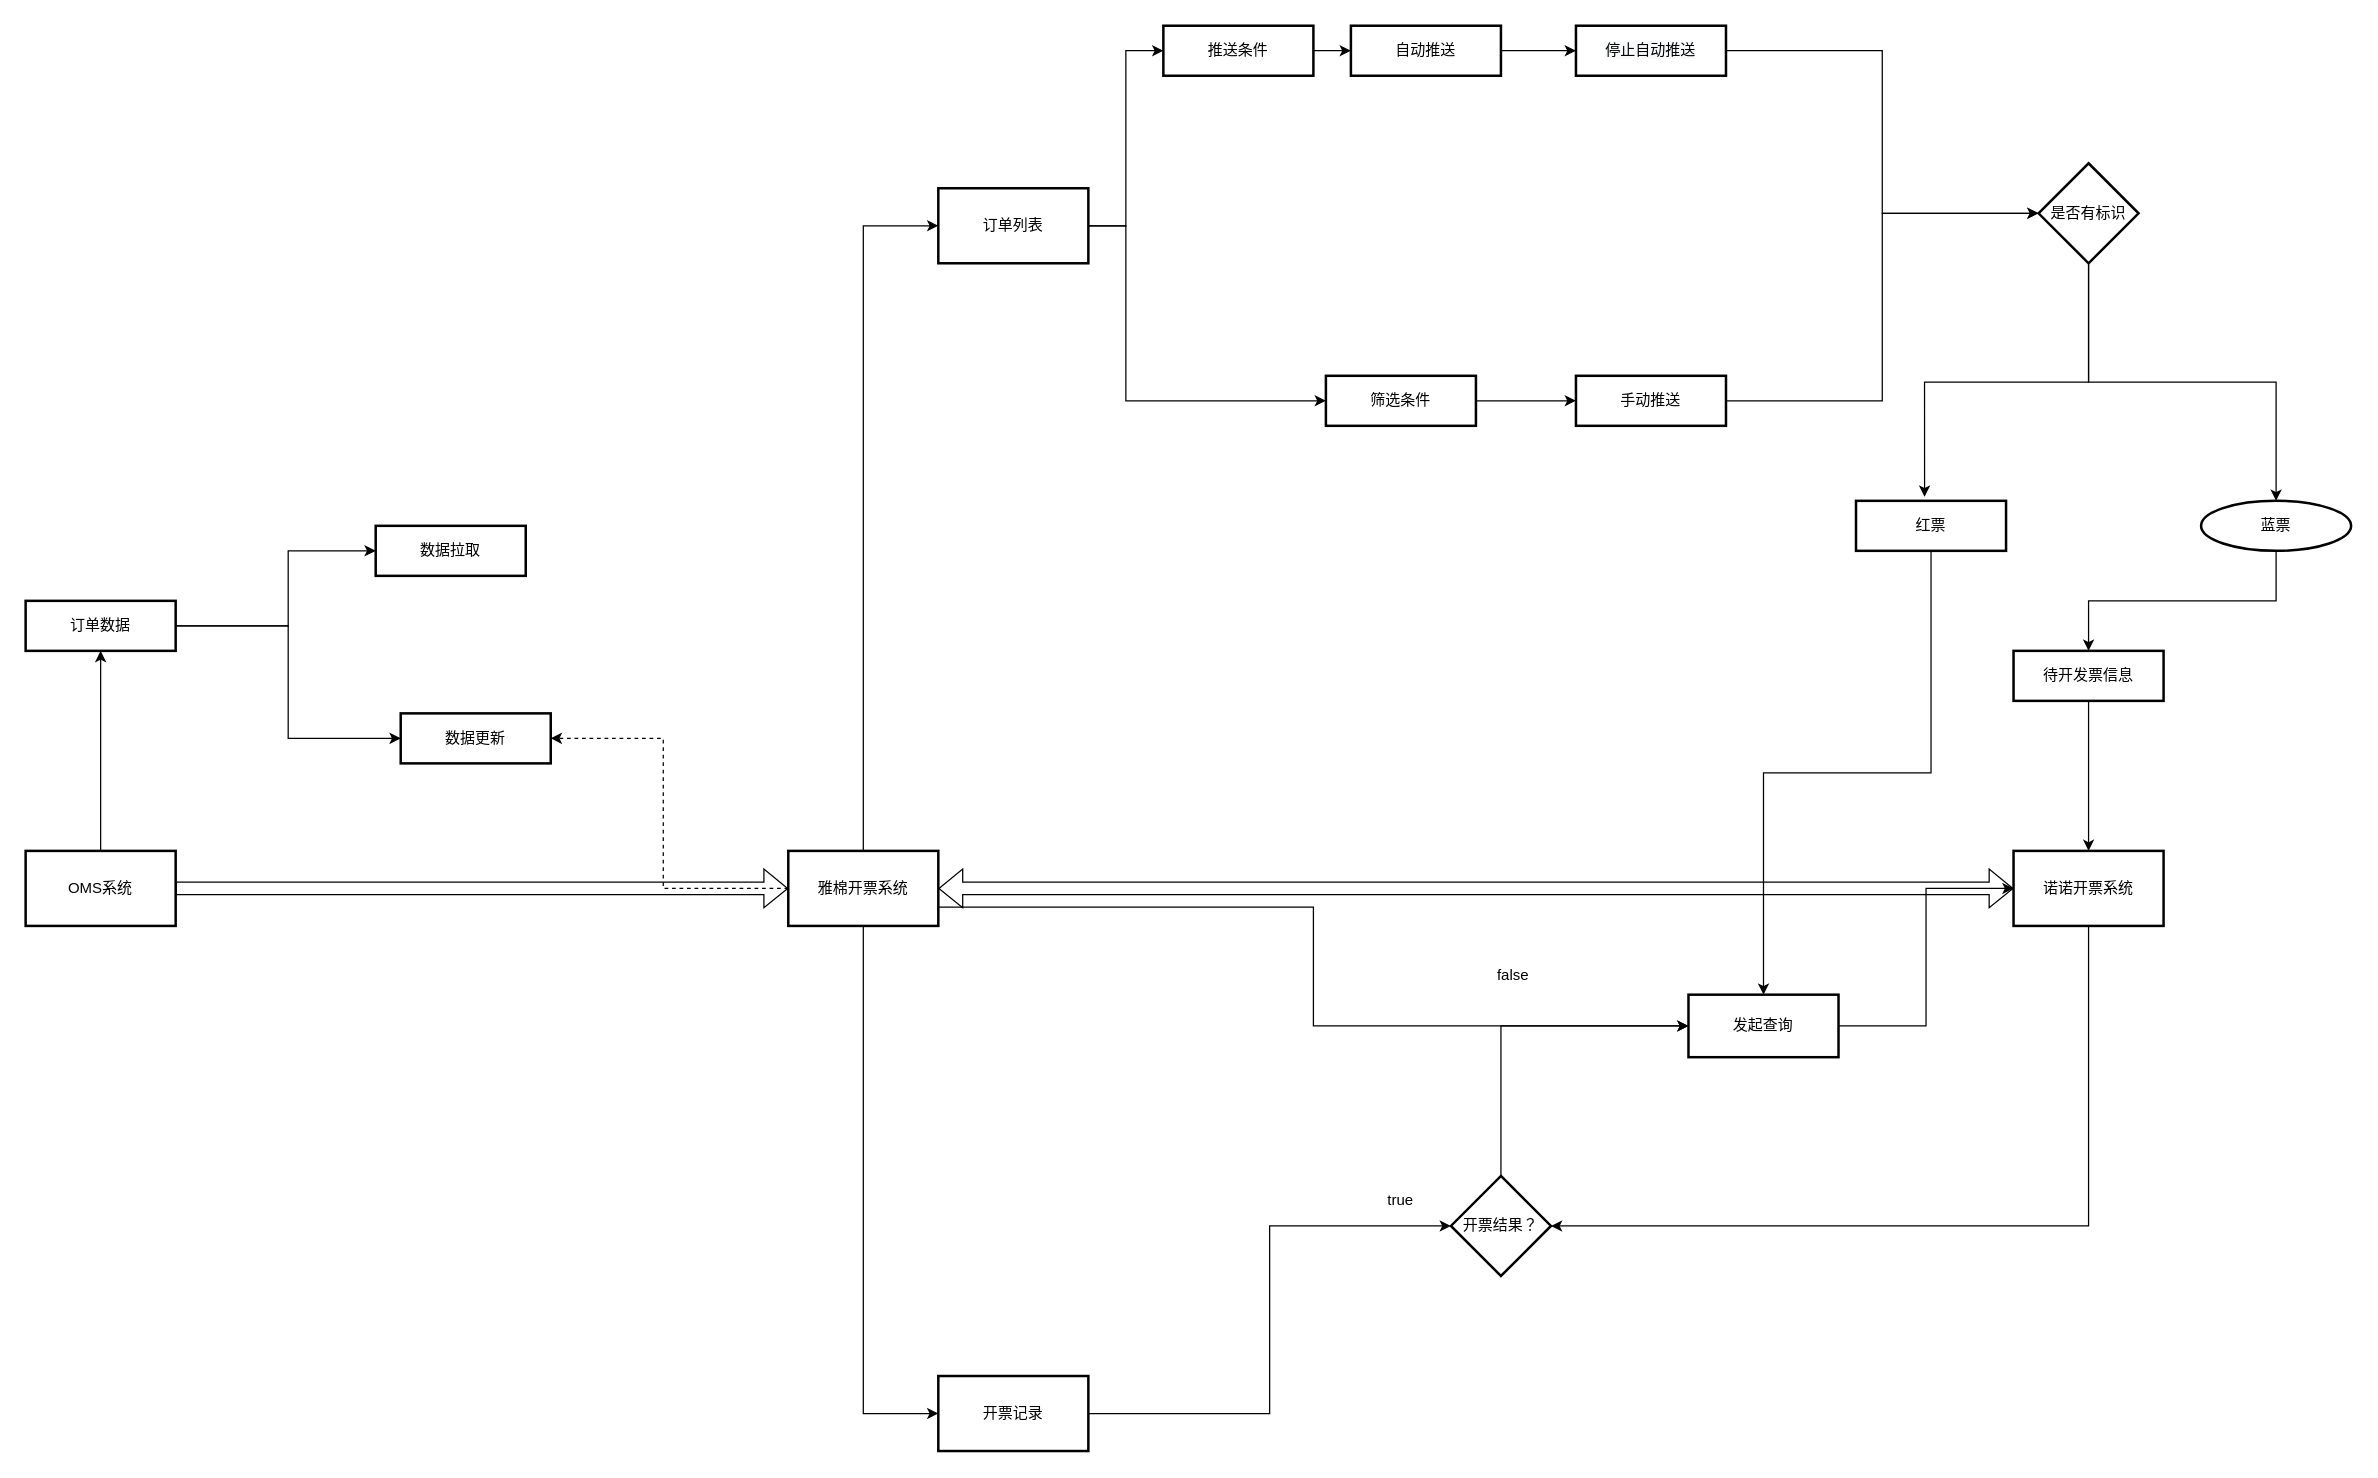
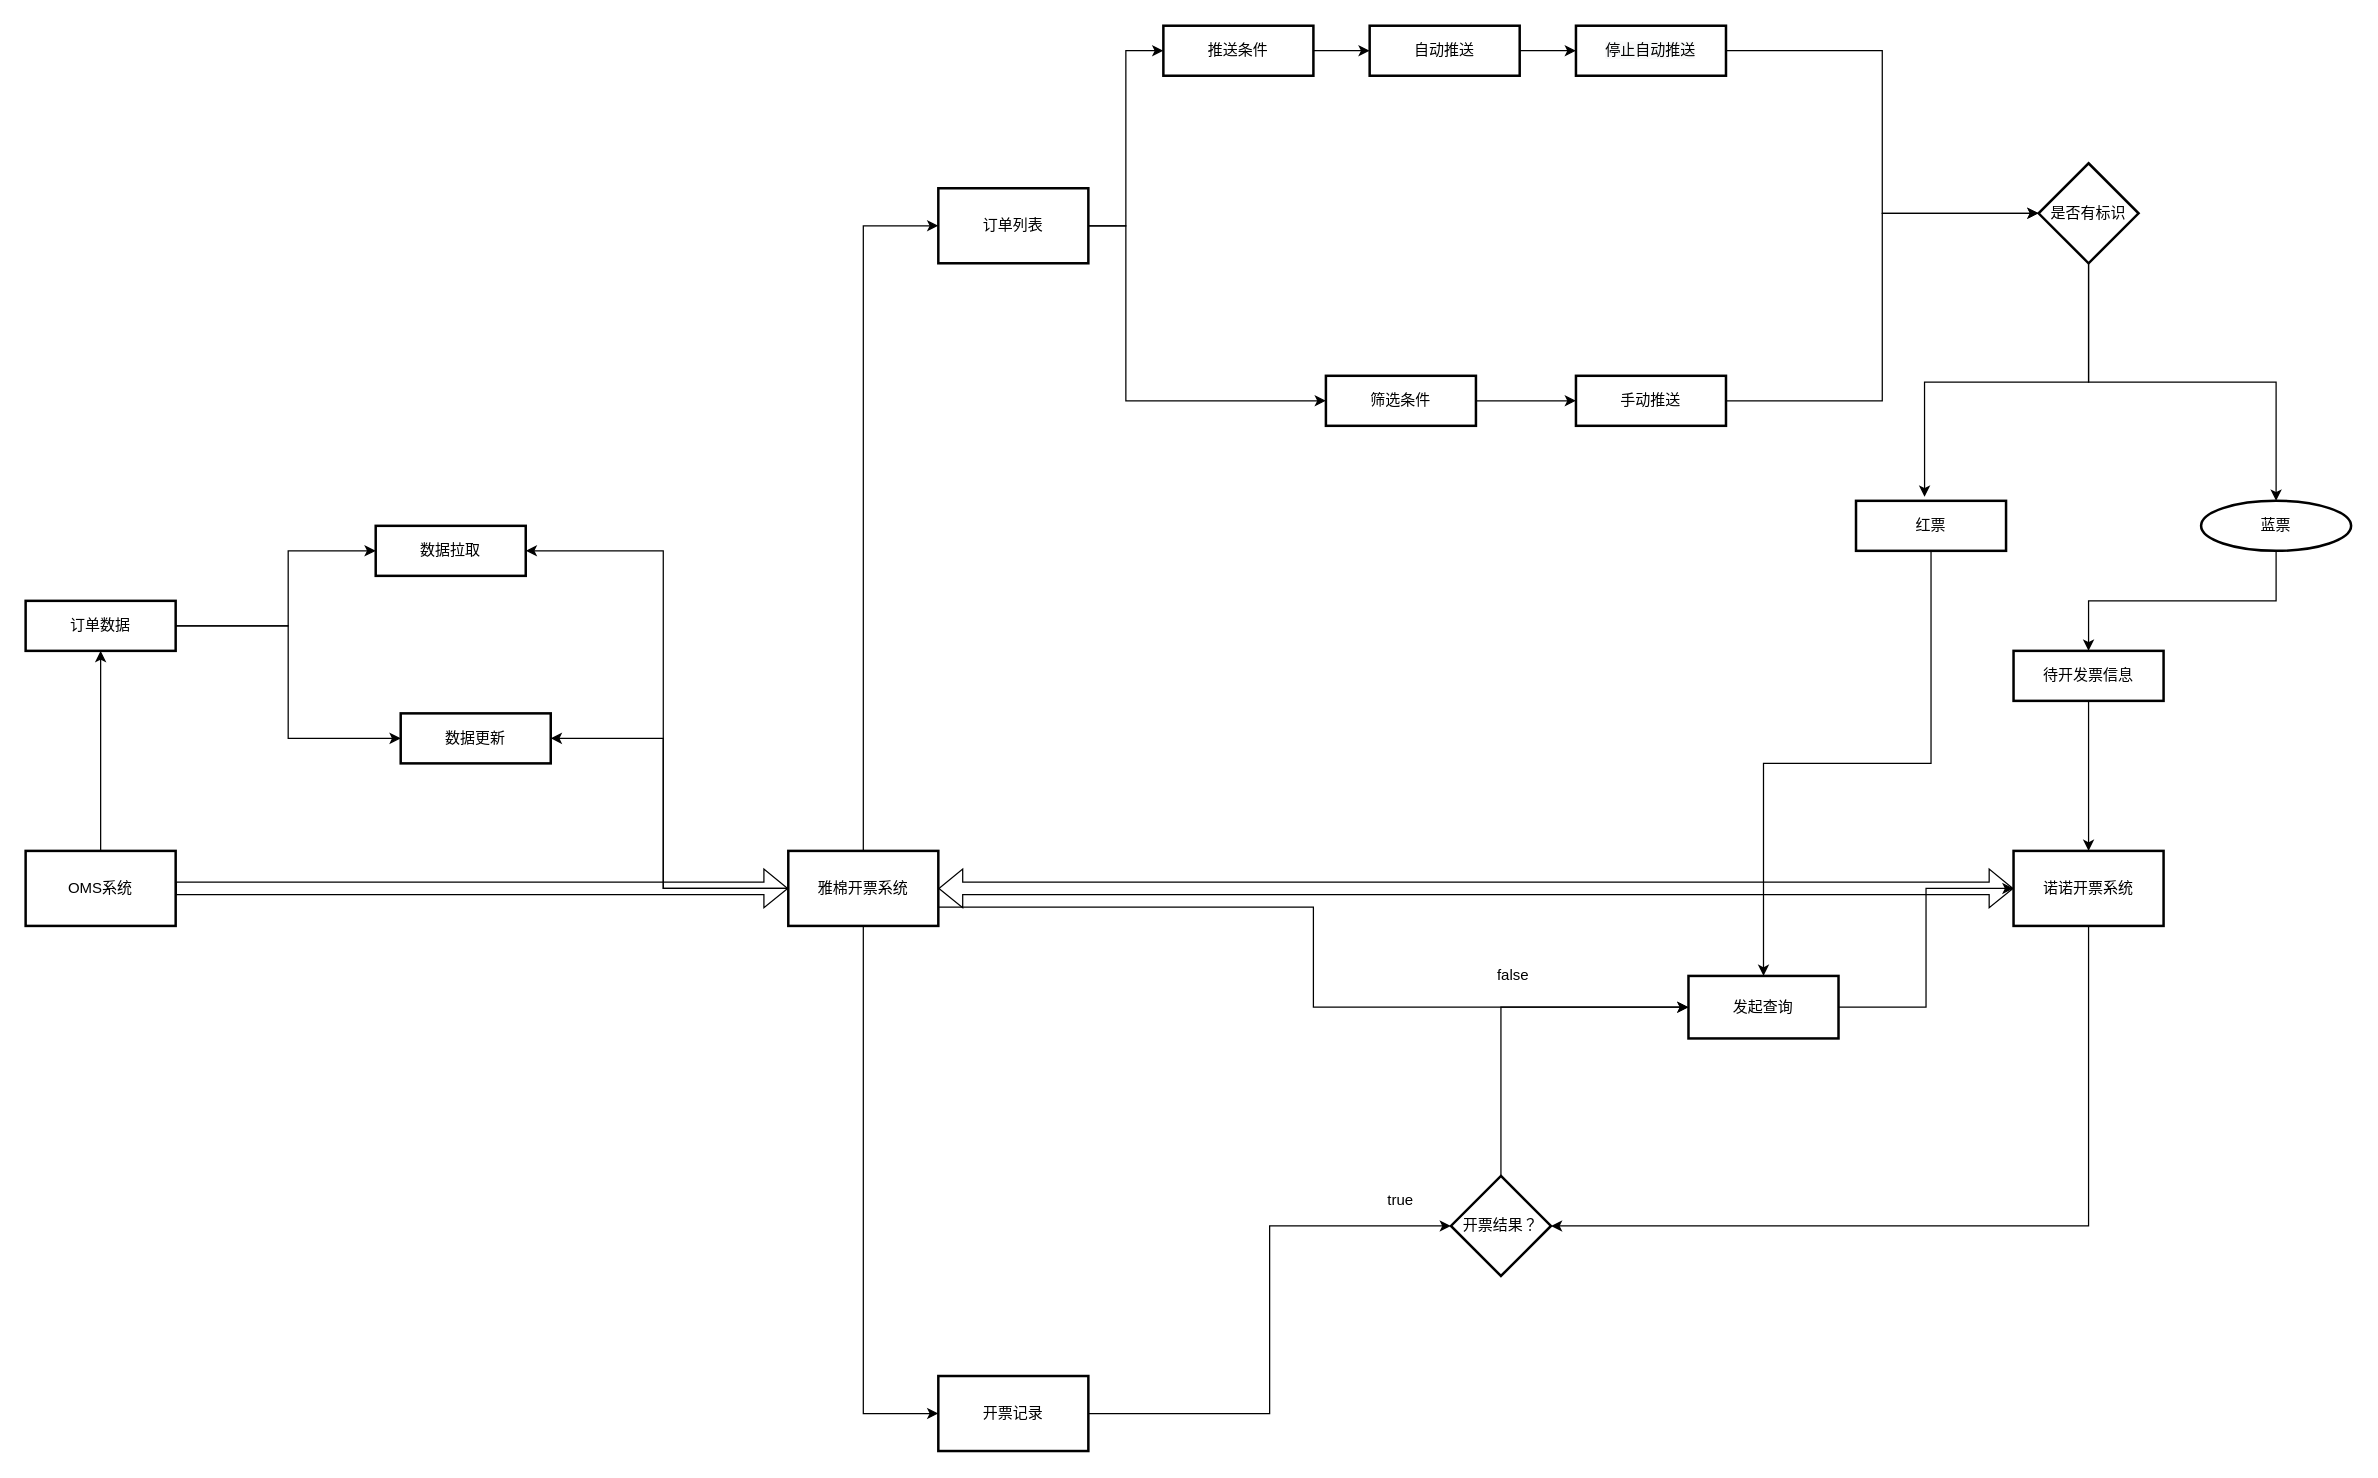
(1426, 51) -> (1444, 51)
none -> (663, 579)
(611, 738) -> (611, 738)
(1763, 1026) -> (1763, 1007)
